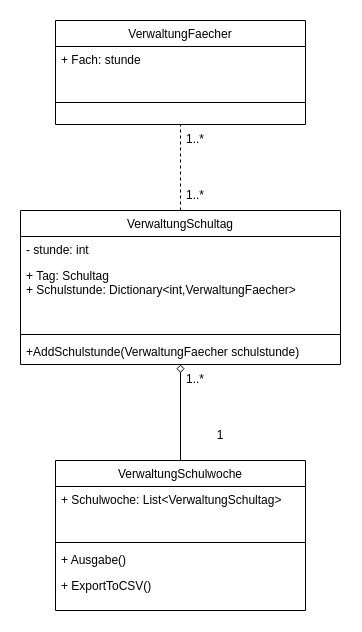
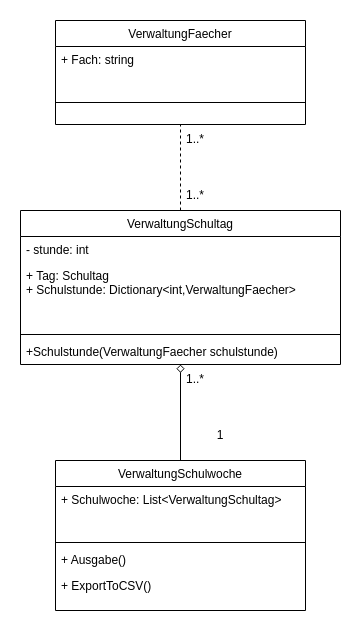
(103, 60) -> (102, 60)
(174, 352) -> (164, 352)
